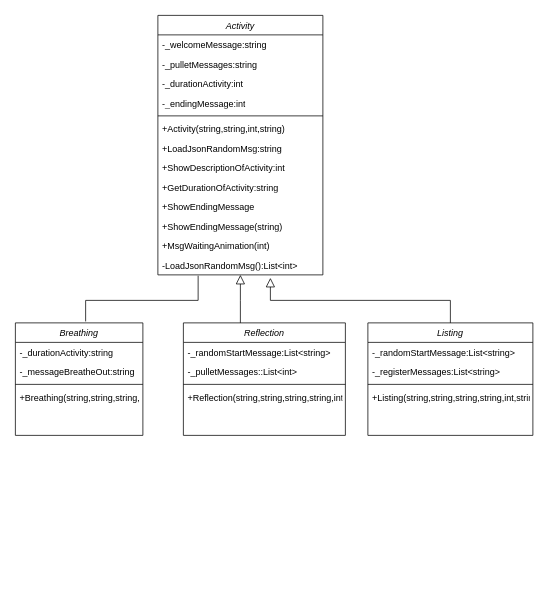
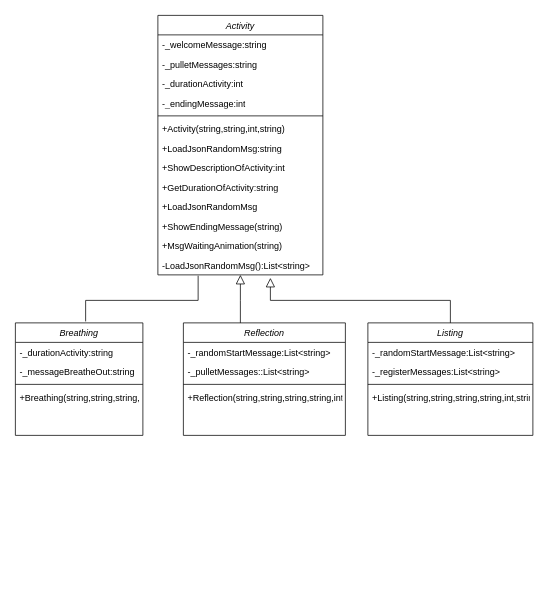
(207, 208) -> (208, 208)
(220, 247) -> (227, 247)
(234, 266) -> (241, 271)
(249, 373) -> (256, 373)
